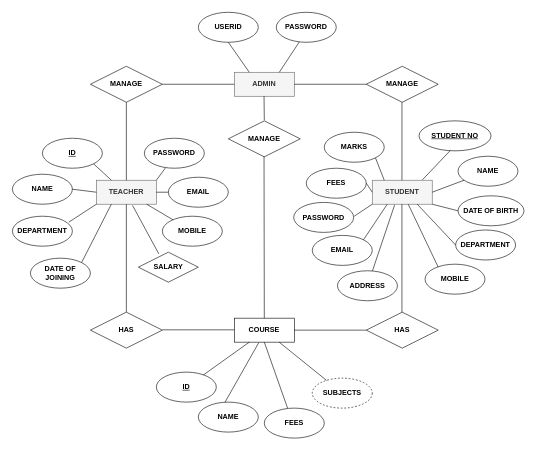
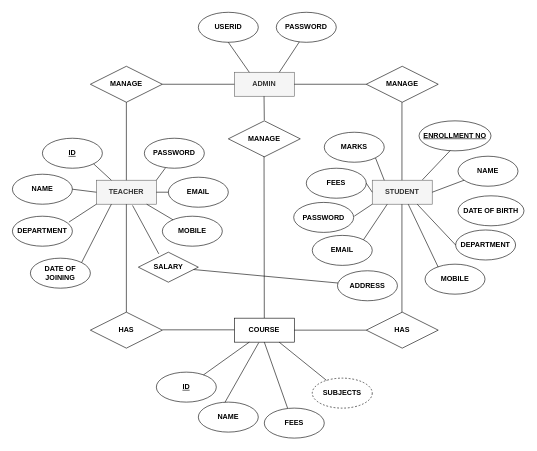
(455, 136) -> (455, 136)
(445, 208) -> none
(383, 239) -> (266, 276)
